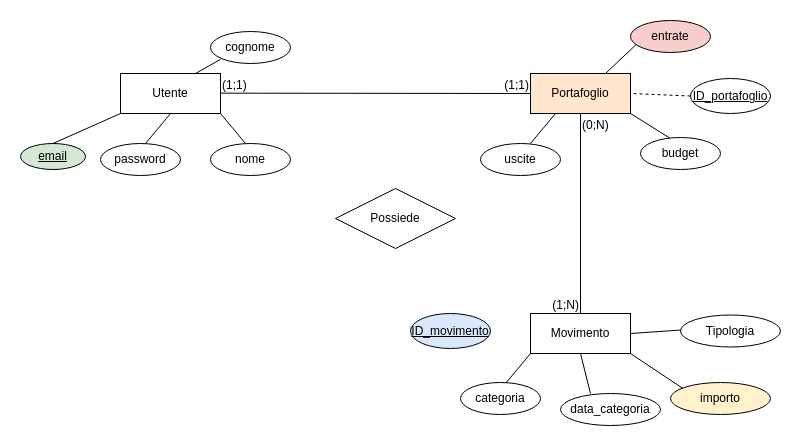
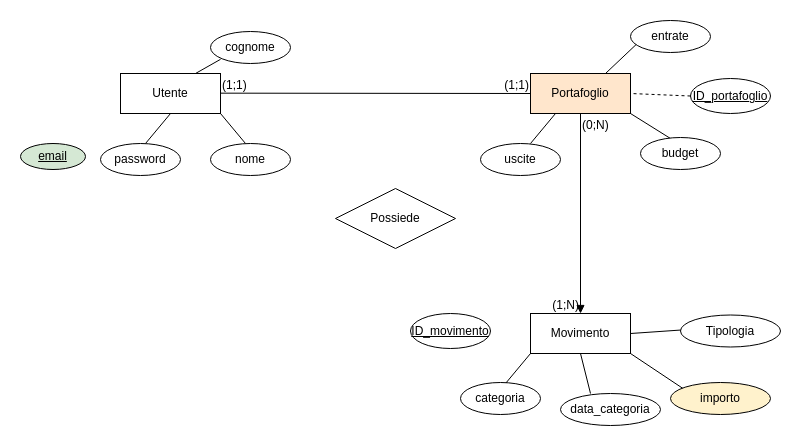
(671, 37) -> (671, 37)
(86, 129) -> none
(581, 308) -> (581, 304)
(451, 331) -> (451, 331)
